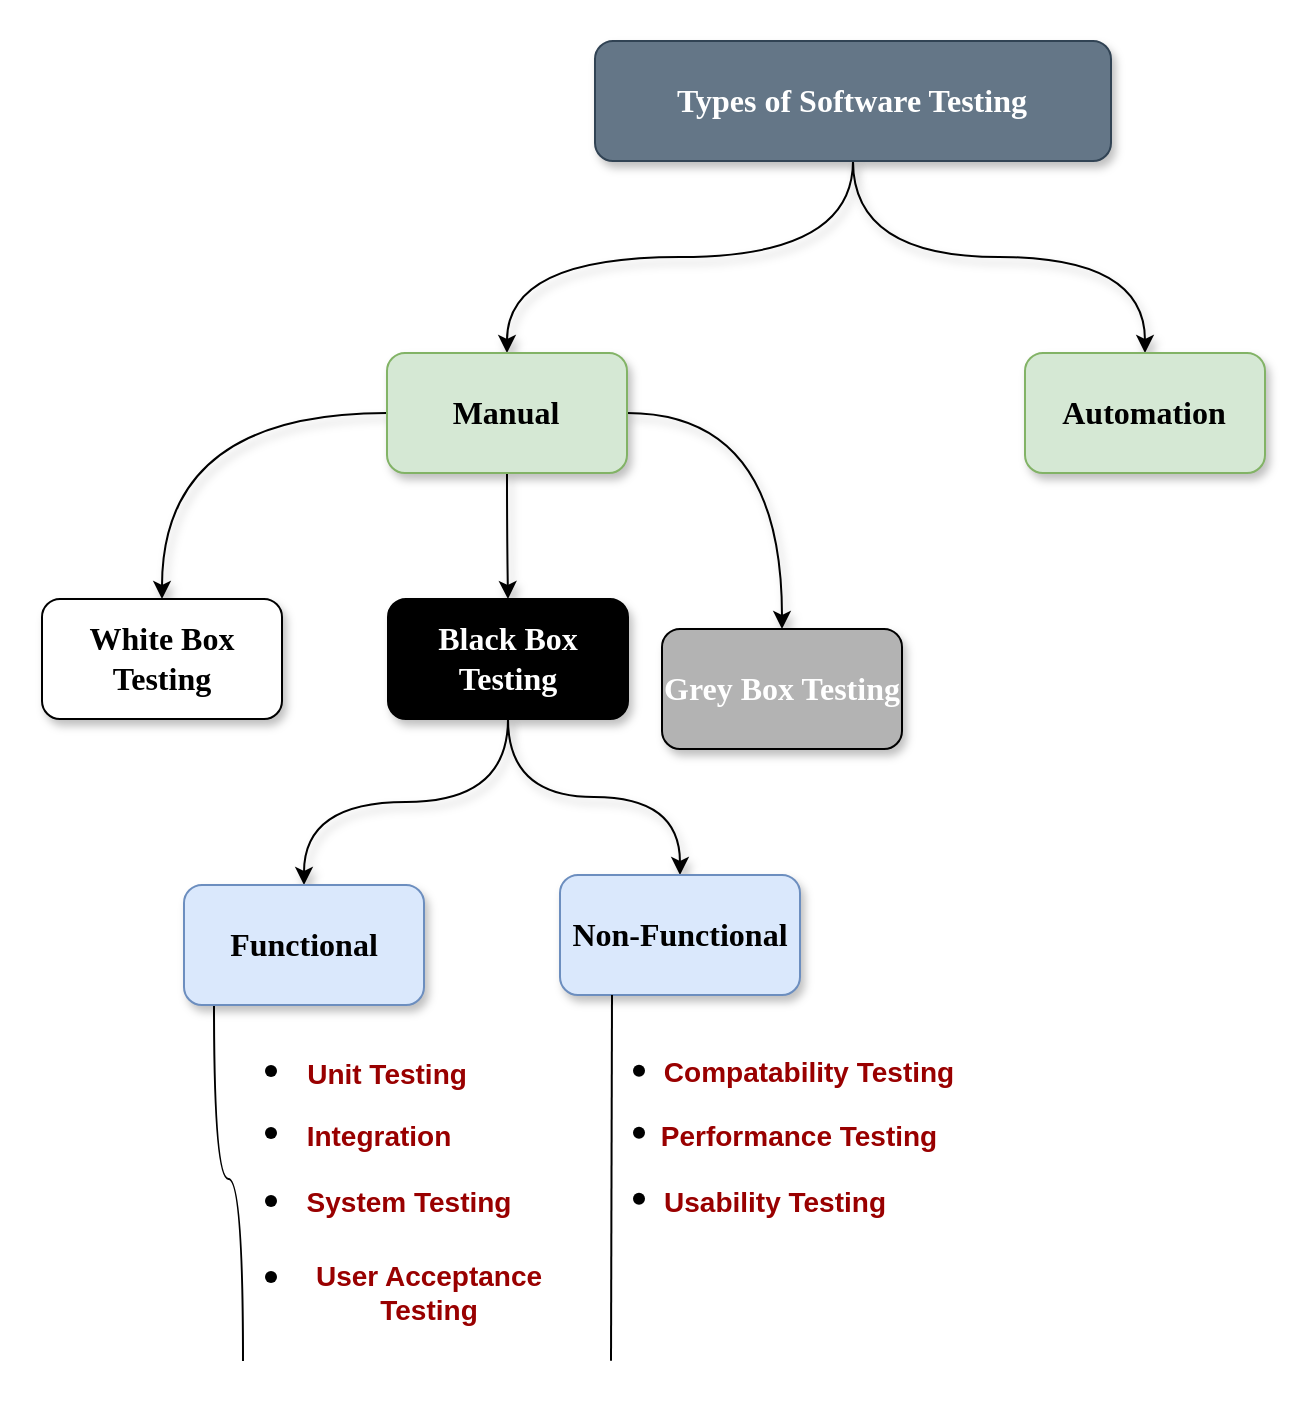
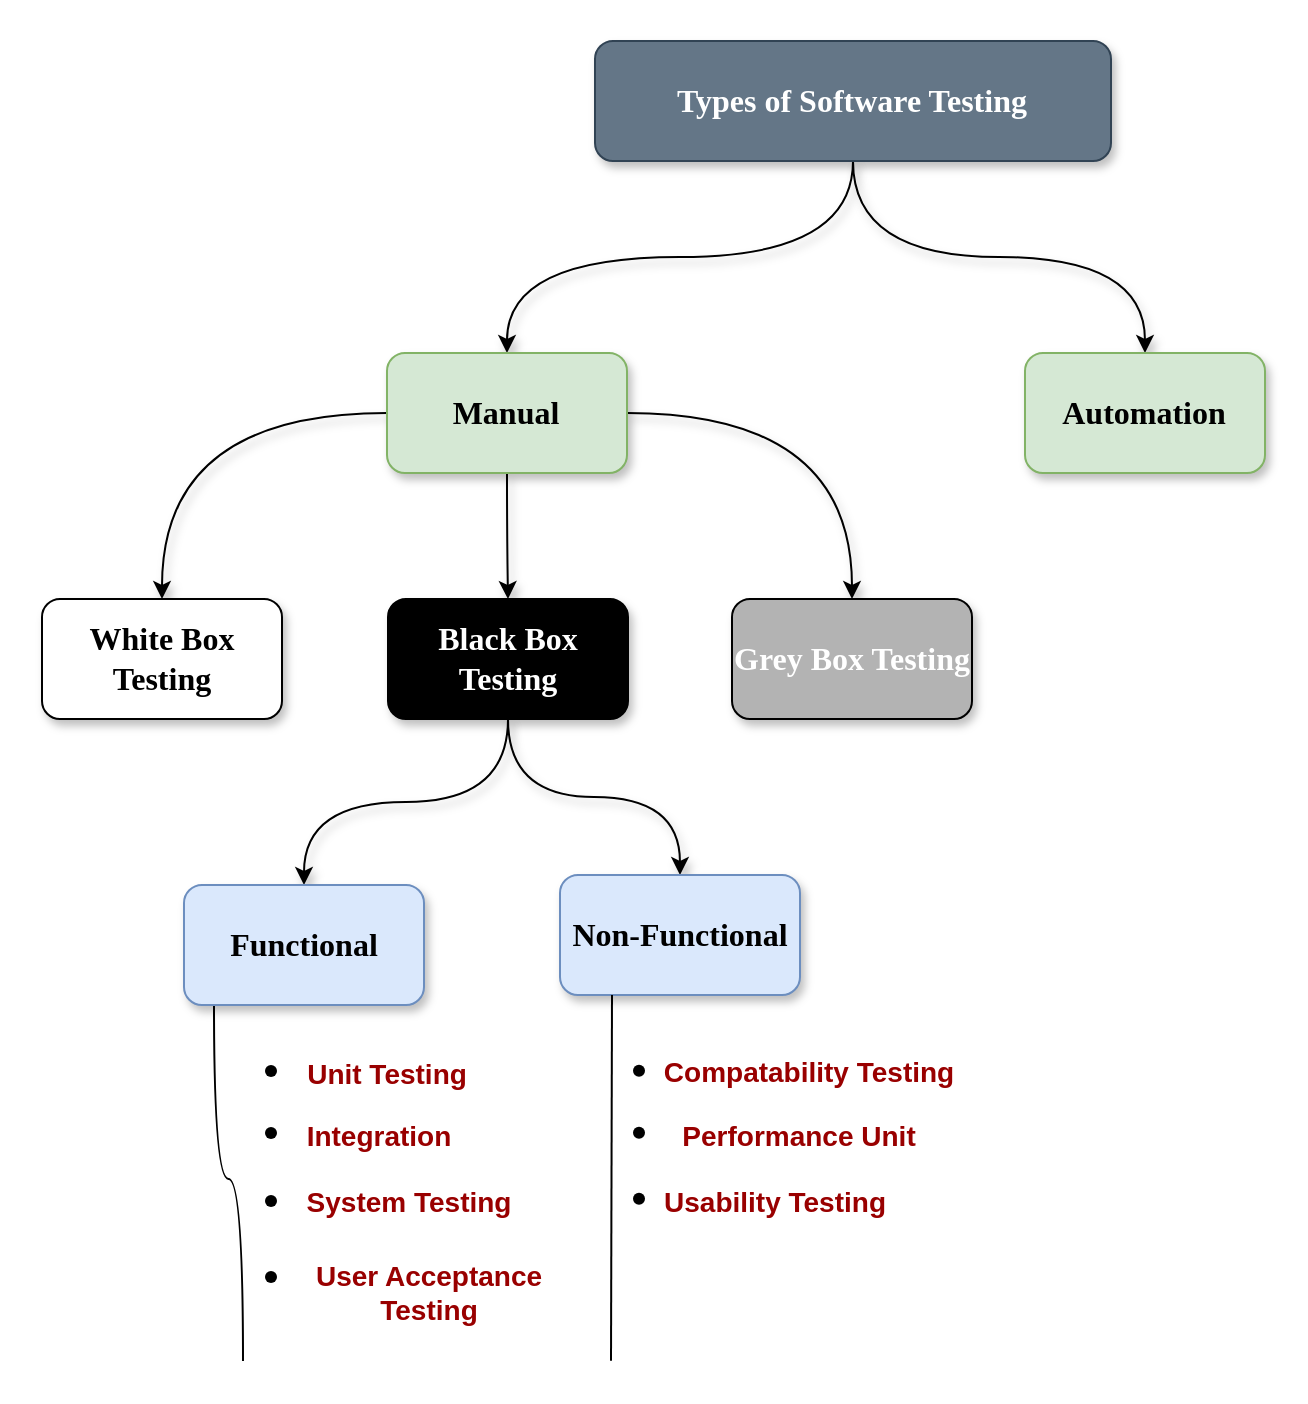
(782, 689) -> (852, 659)
(800, 1137) -> (800, 1137)
